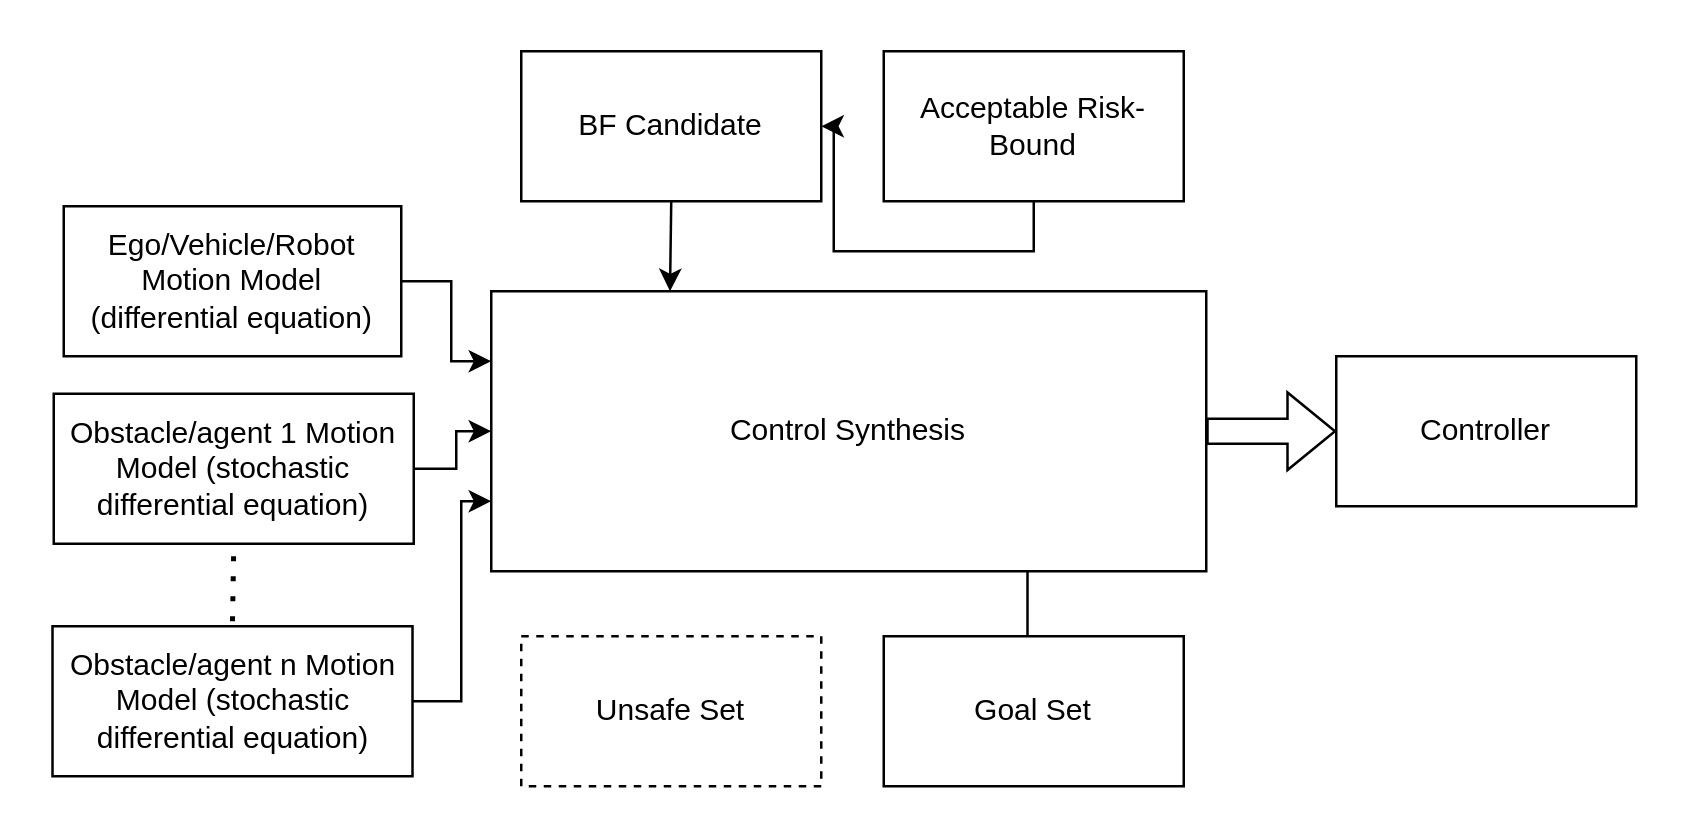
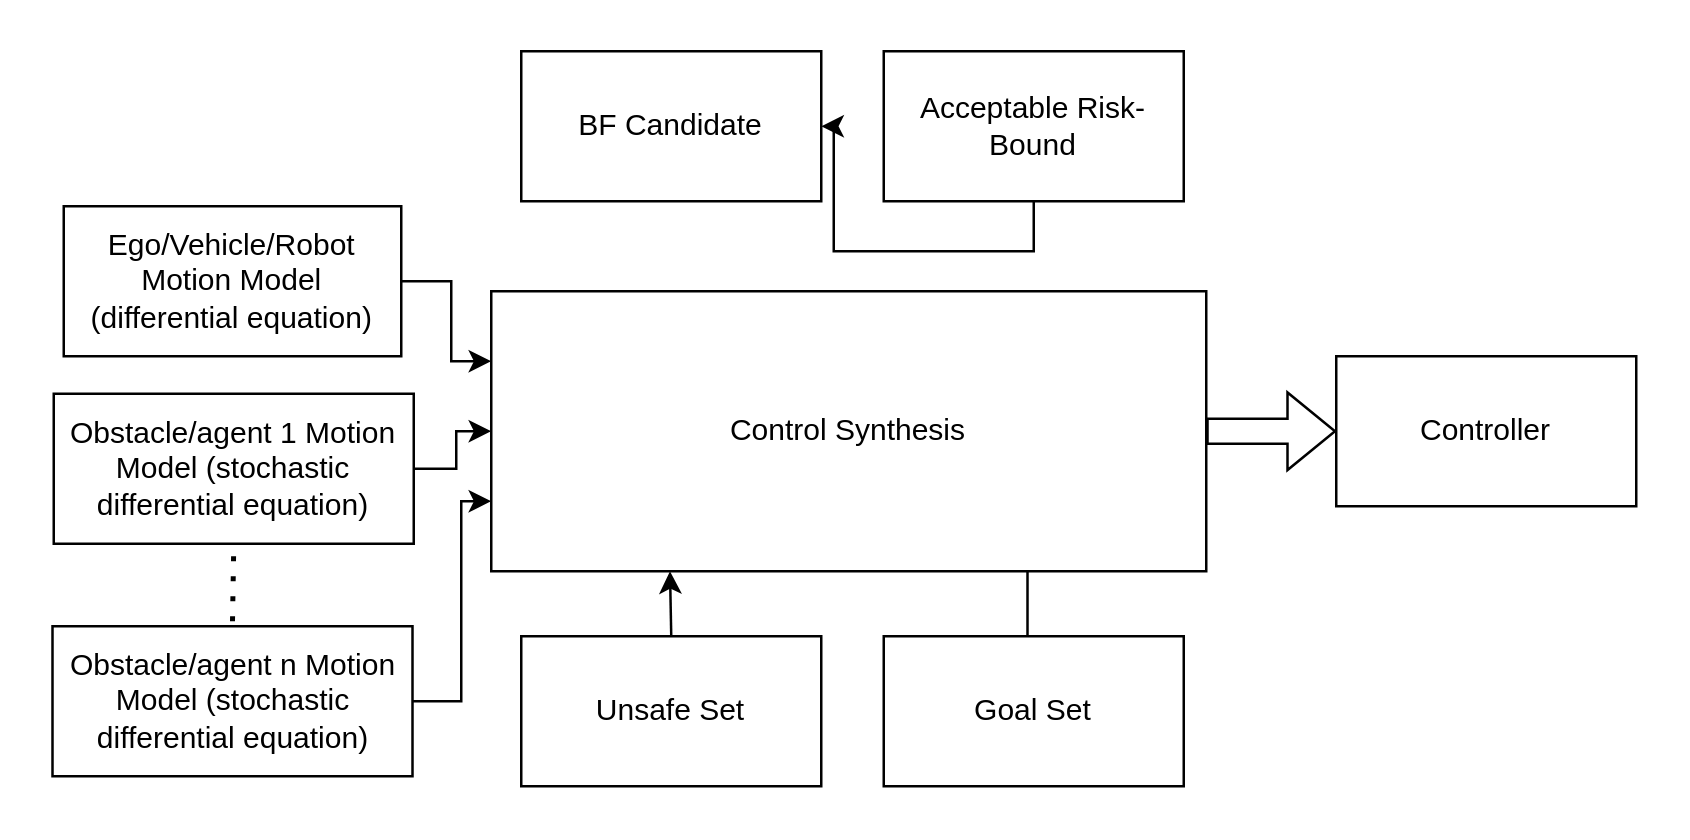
(671, 238) -> none
none -> (671, 612)
(671, 711) -> (671, 711)
